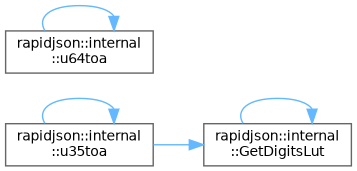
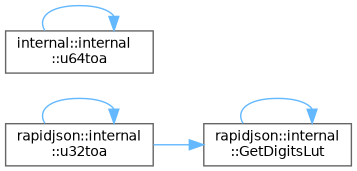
(79, 52) -> (79, 52)
(79, 145) -> (79, 145)
